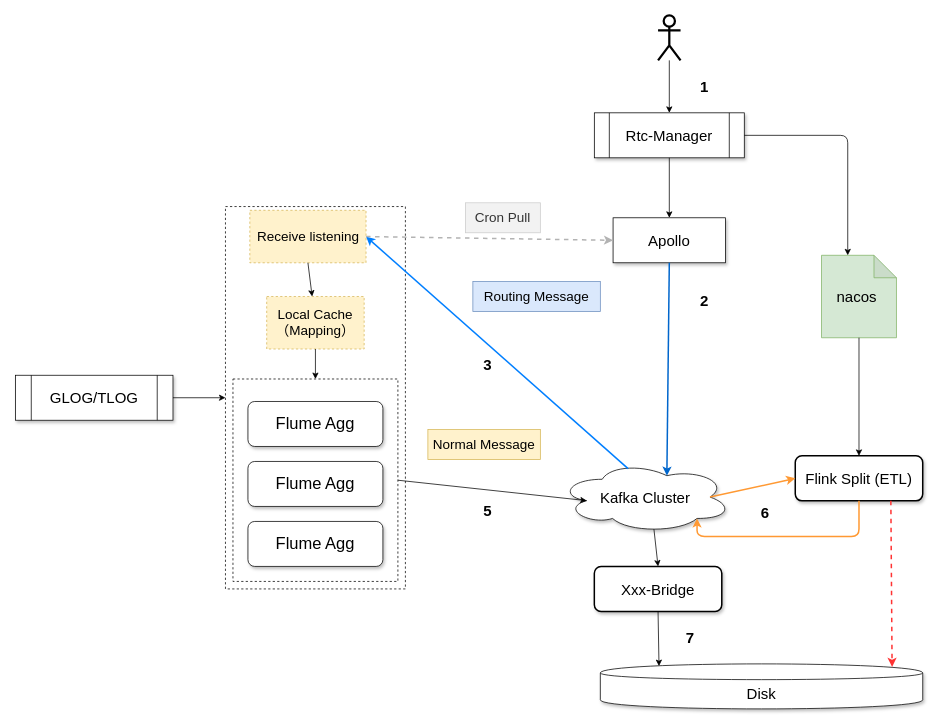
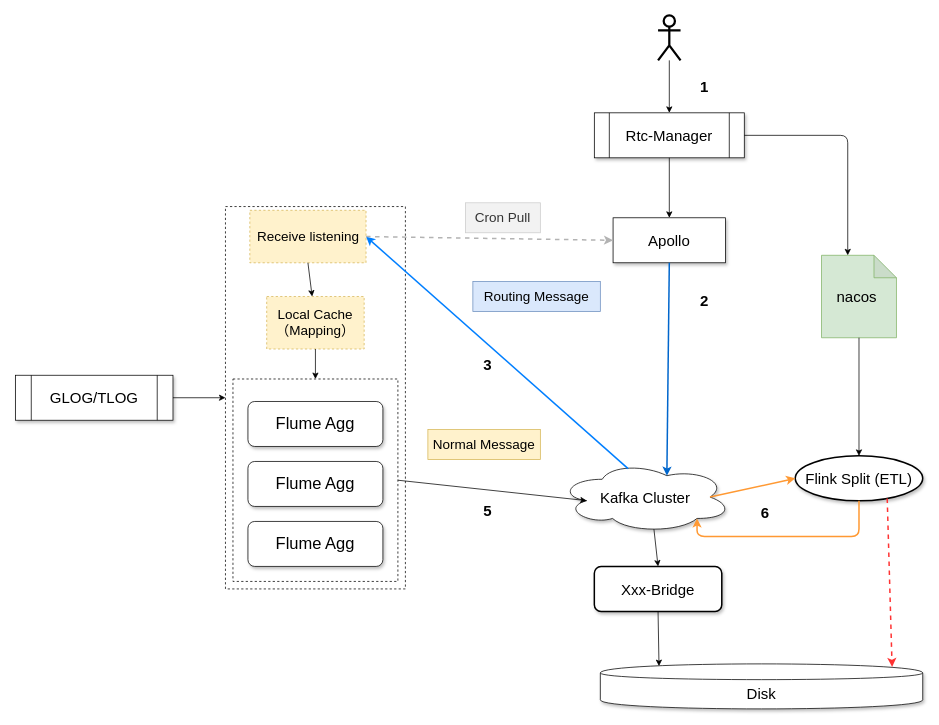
(859, 479) -> (859, 479)
(690, 638) -> none
